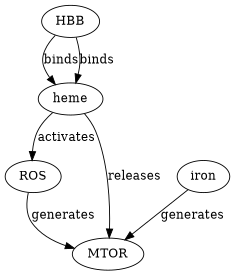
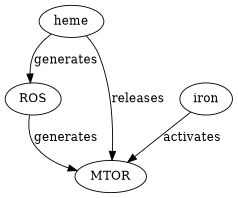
(71, 21) -> none
(67, 138) -> (66, 60)
(193, 215) -> (192, 138)
